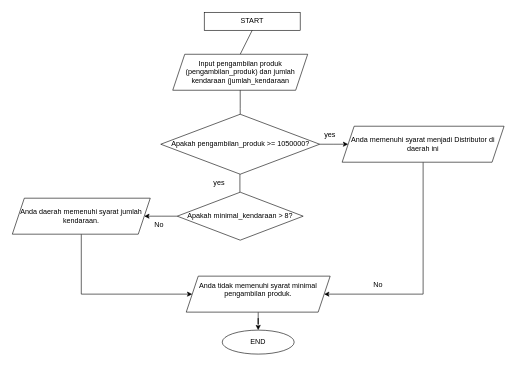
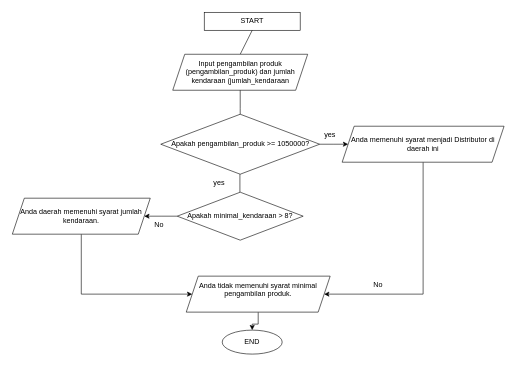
(258, 342) -> (252, 342)
